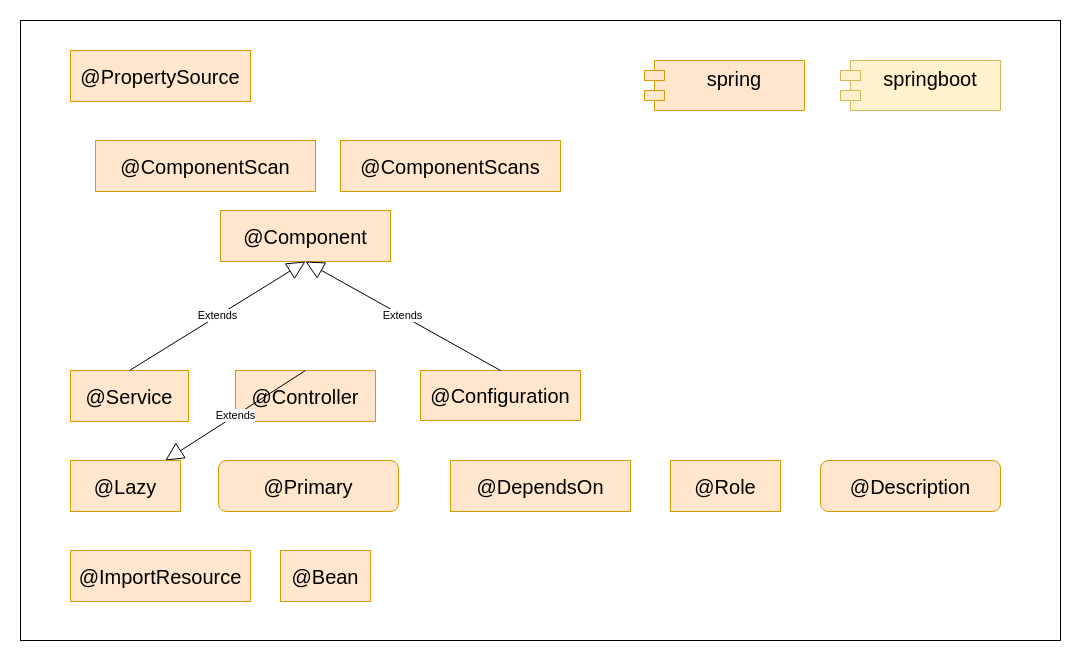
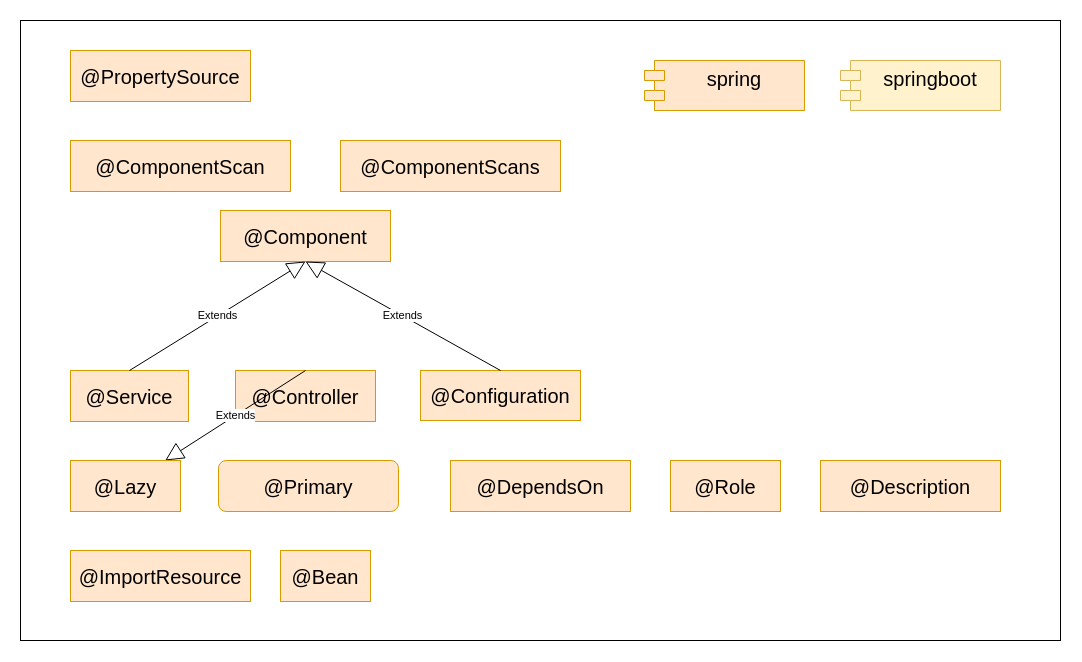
(206, 166) -> (181, 166)
(911, 486) -> (911, 486)
